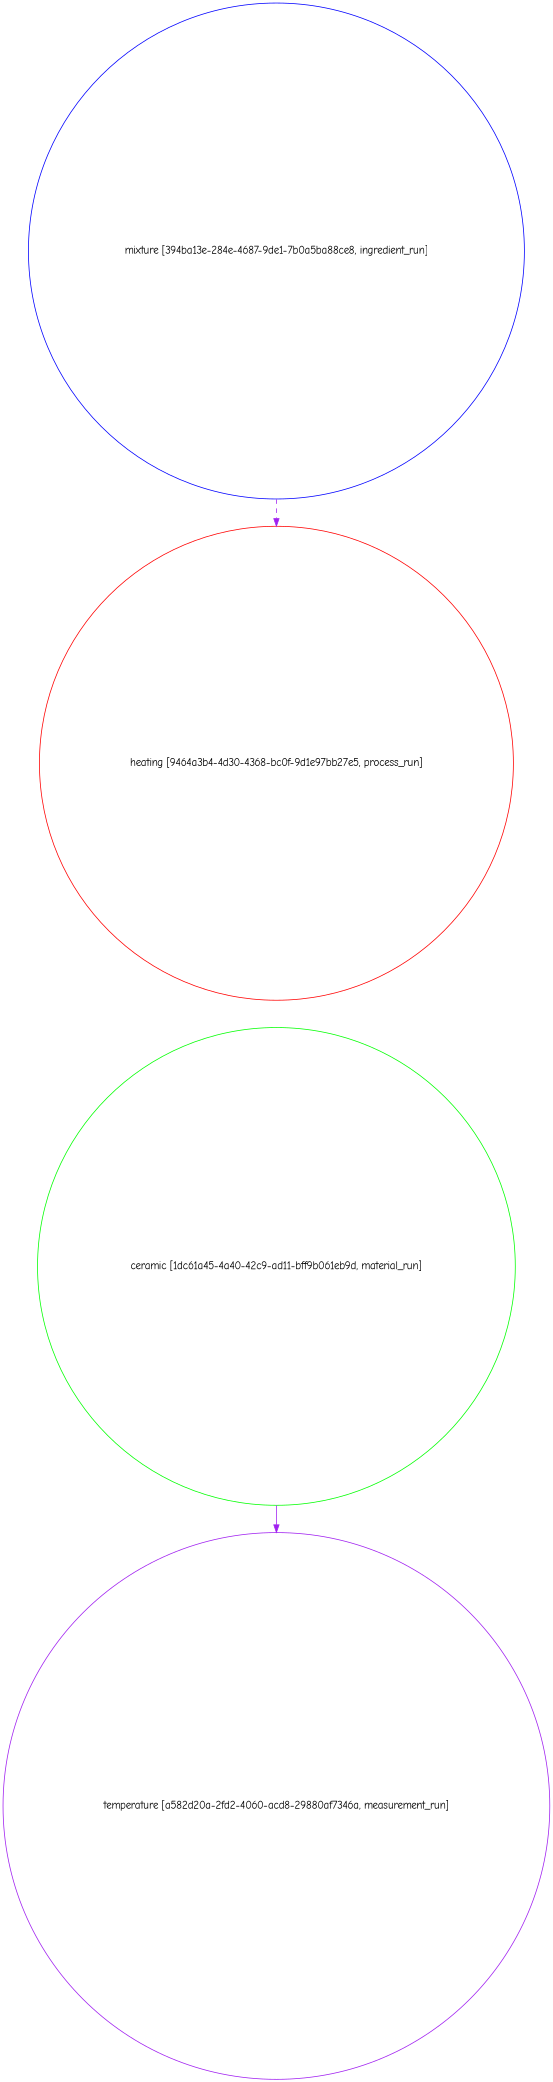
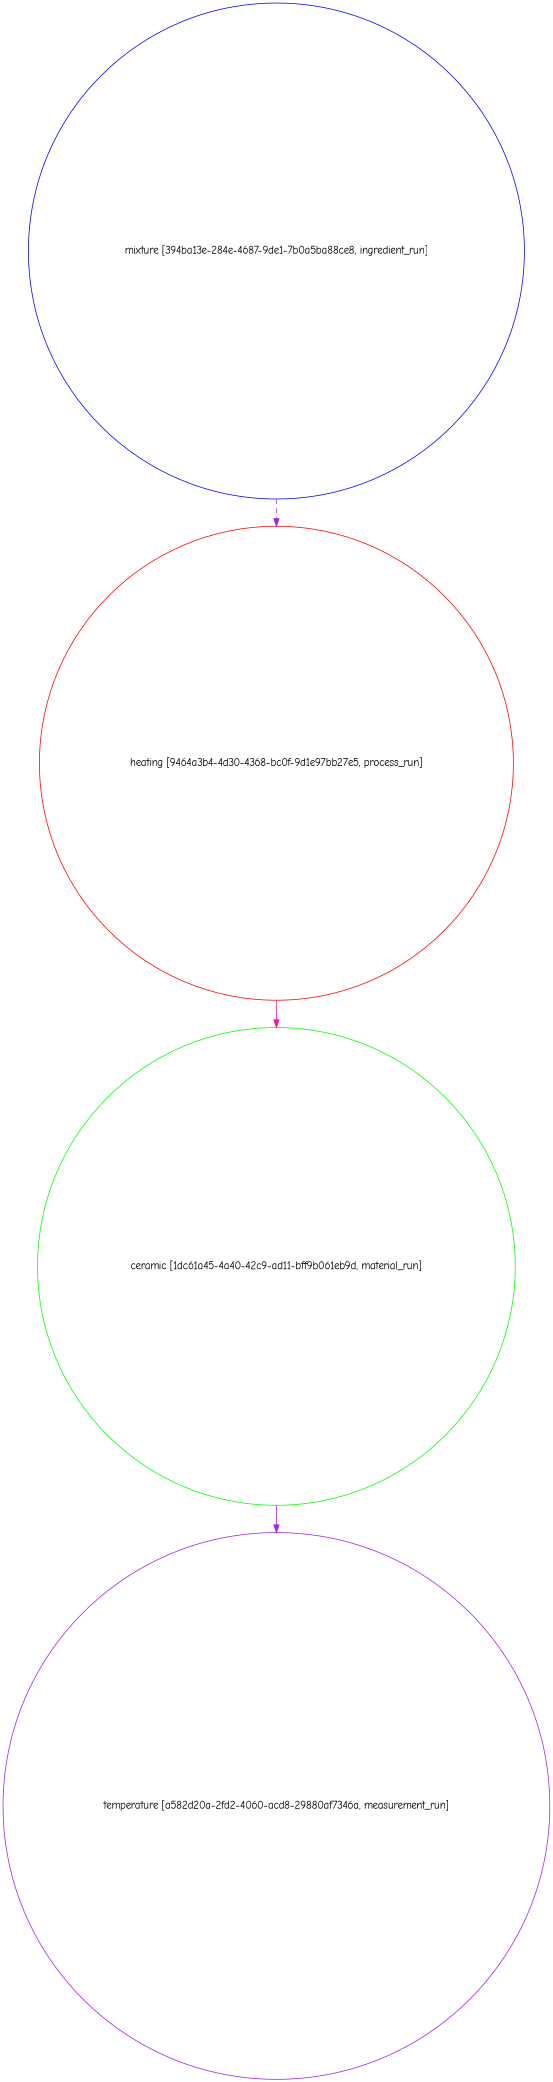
none -> (276, 1010)
